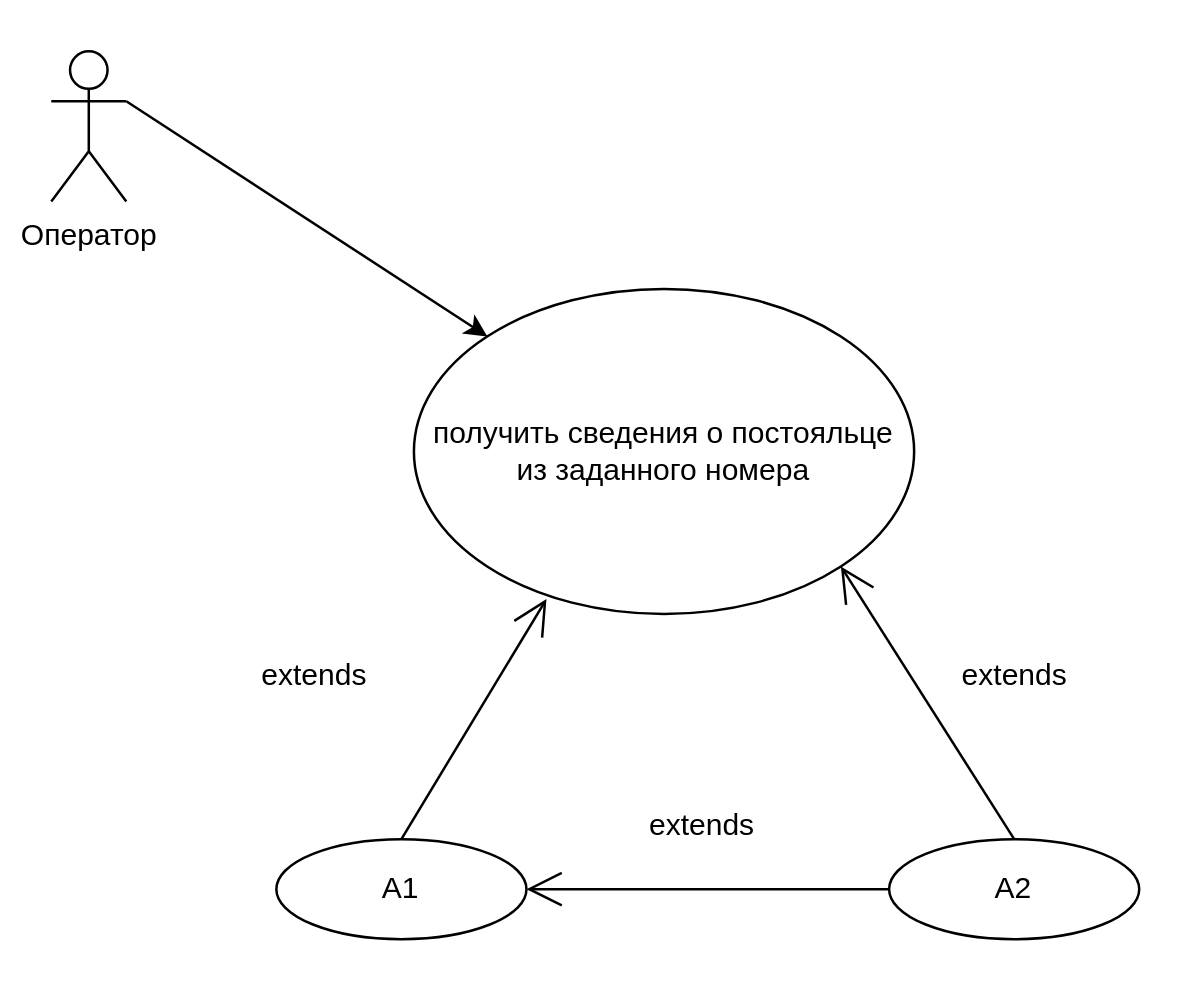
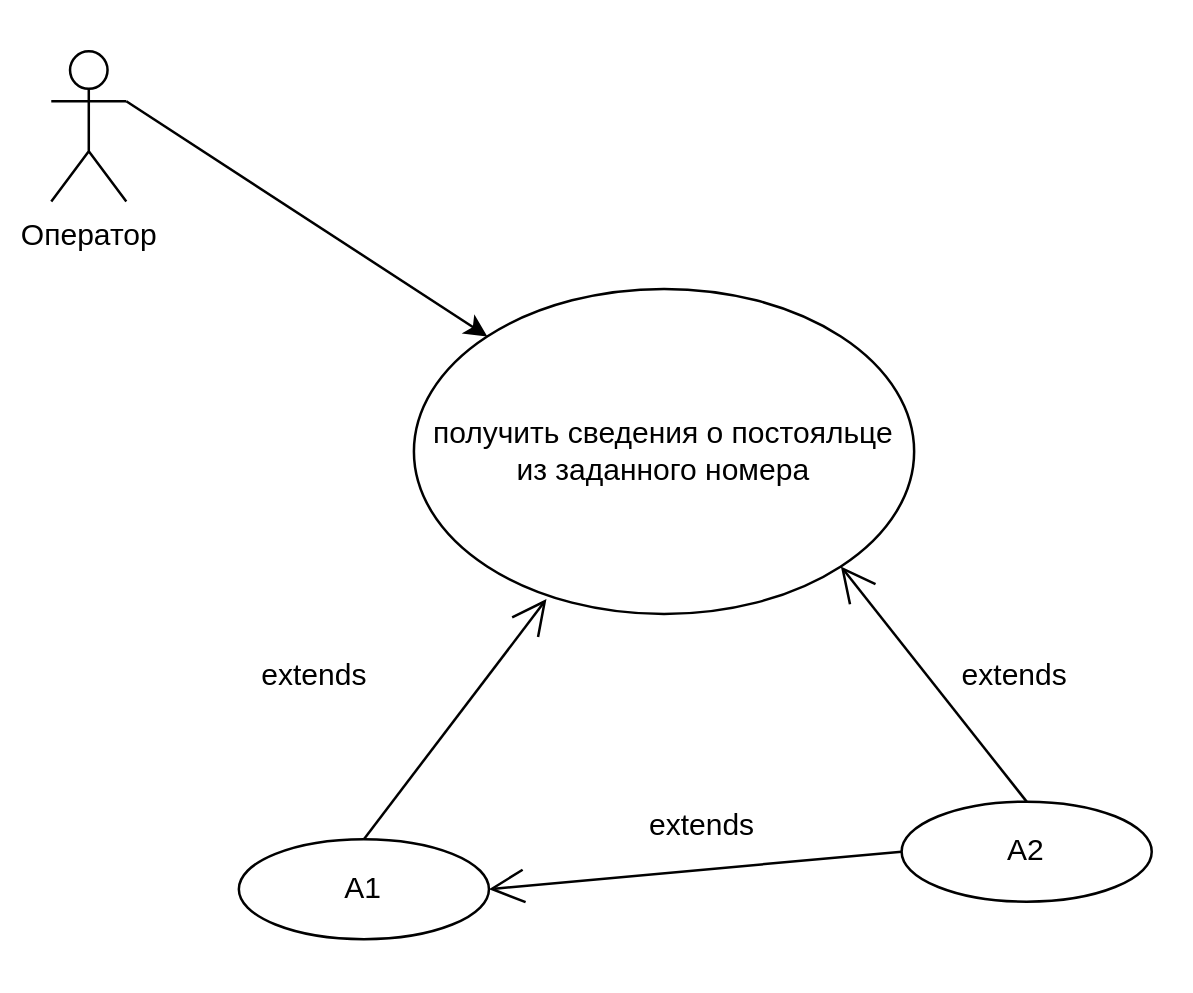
(401, 889) -> (364, 889)
(1014, 889) -> (1026, 851)
